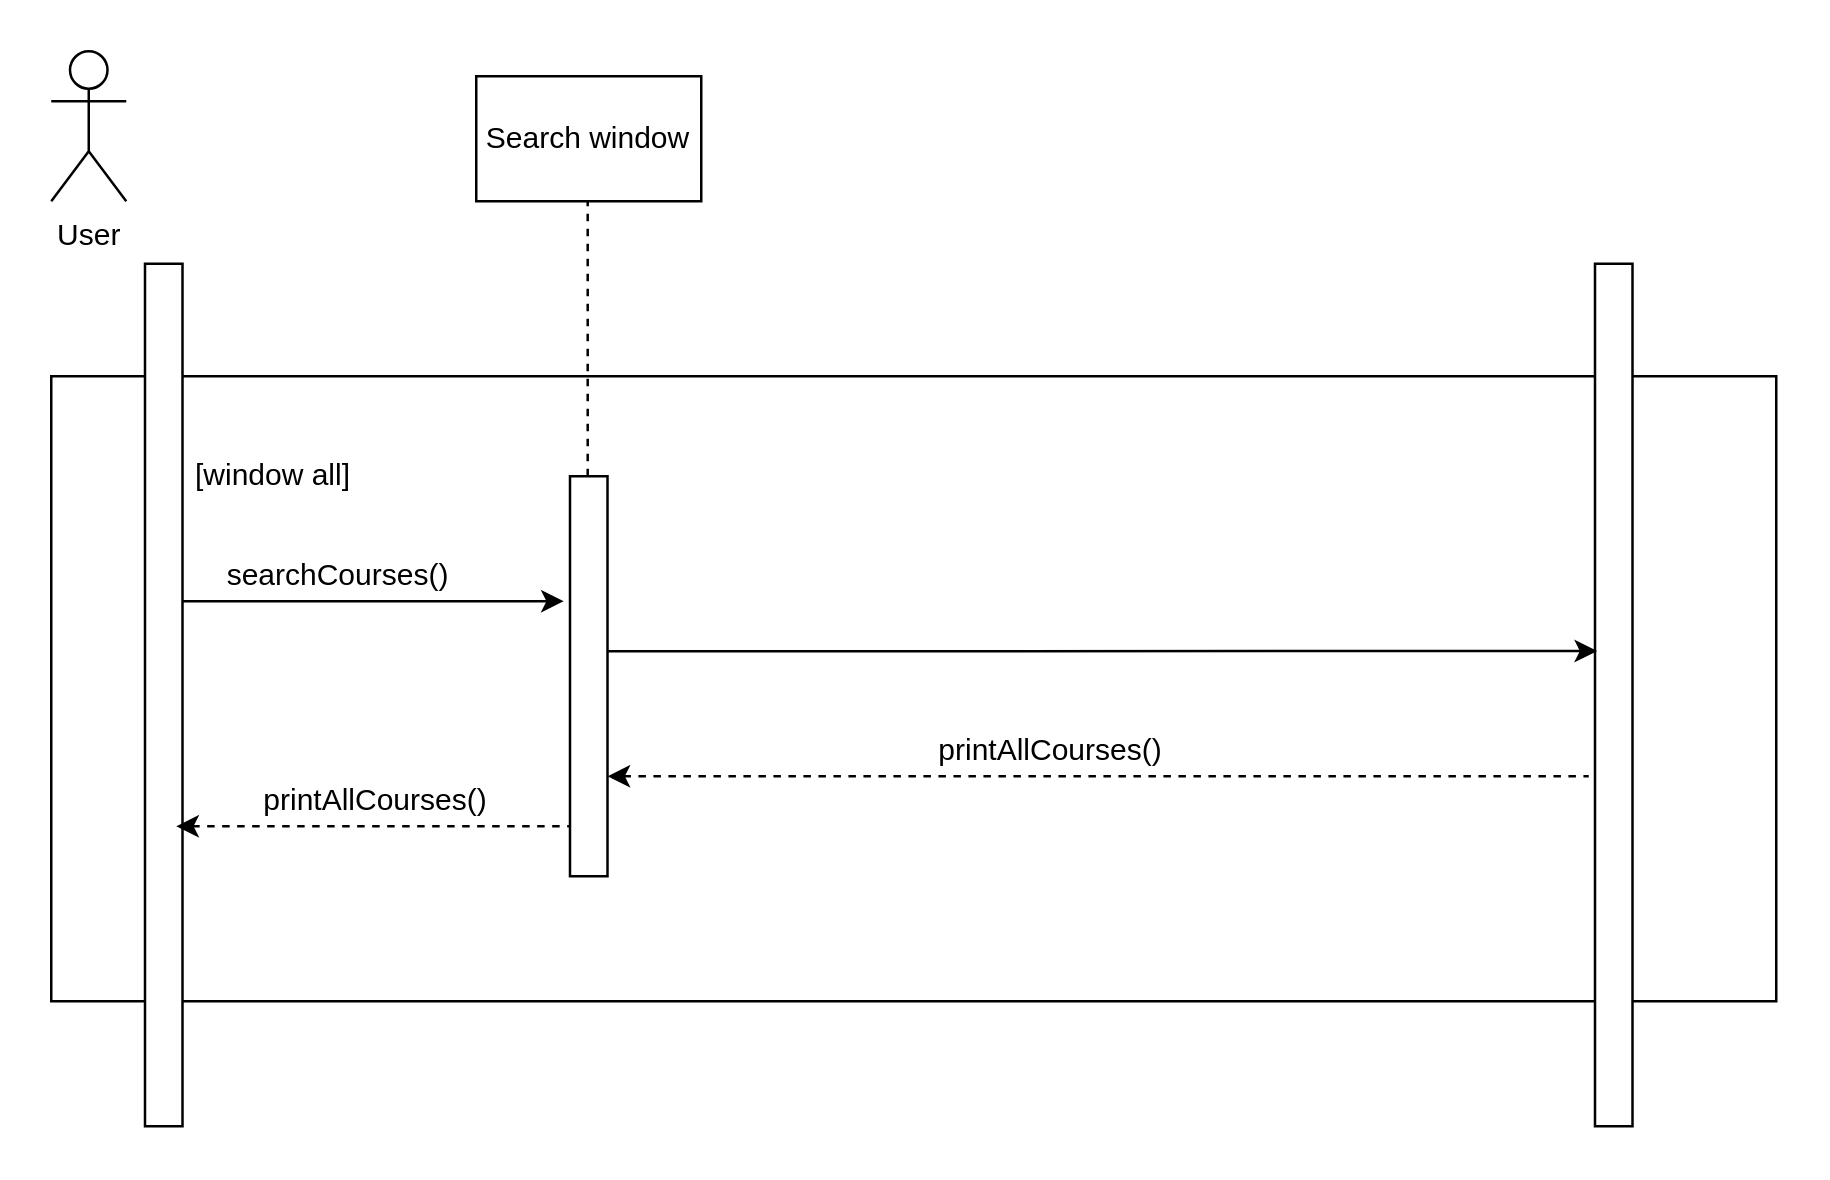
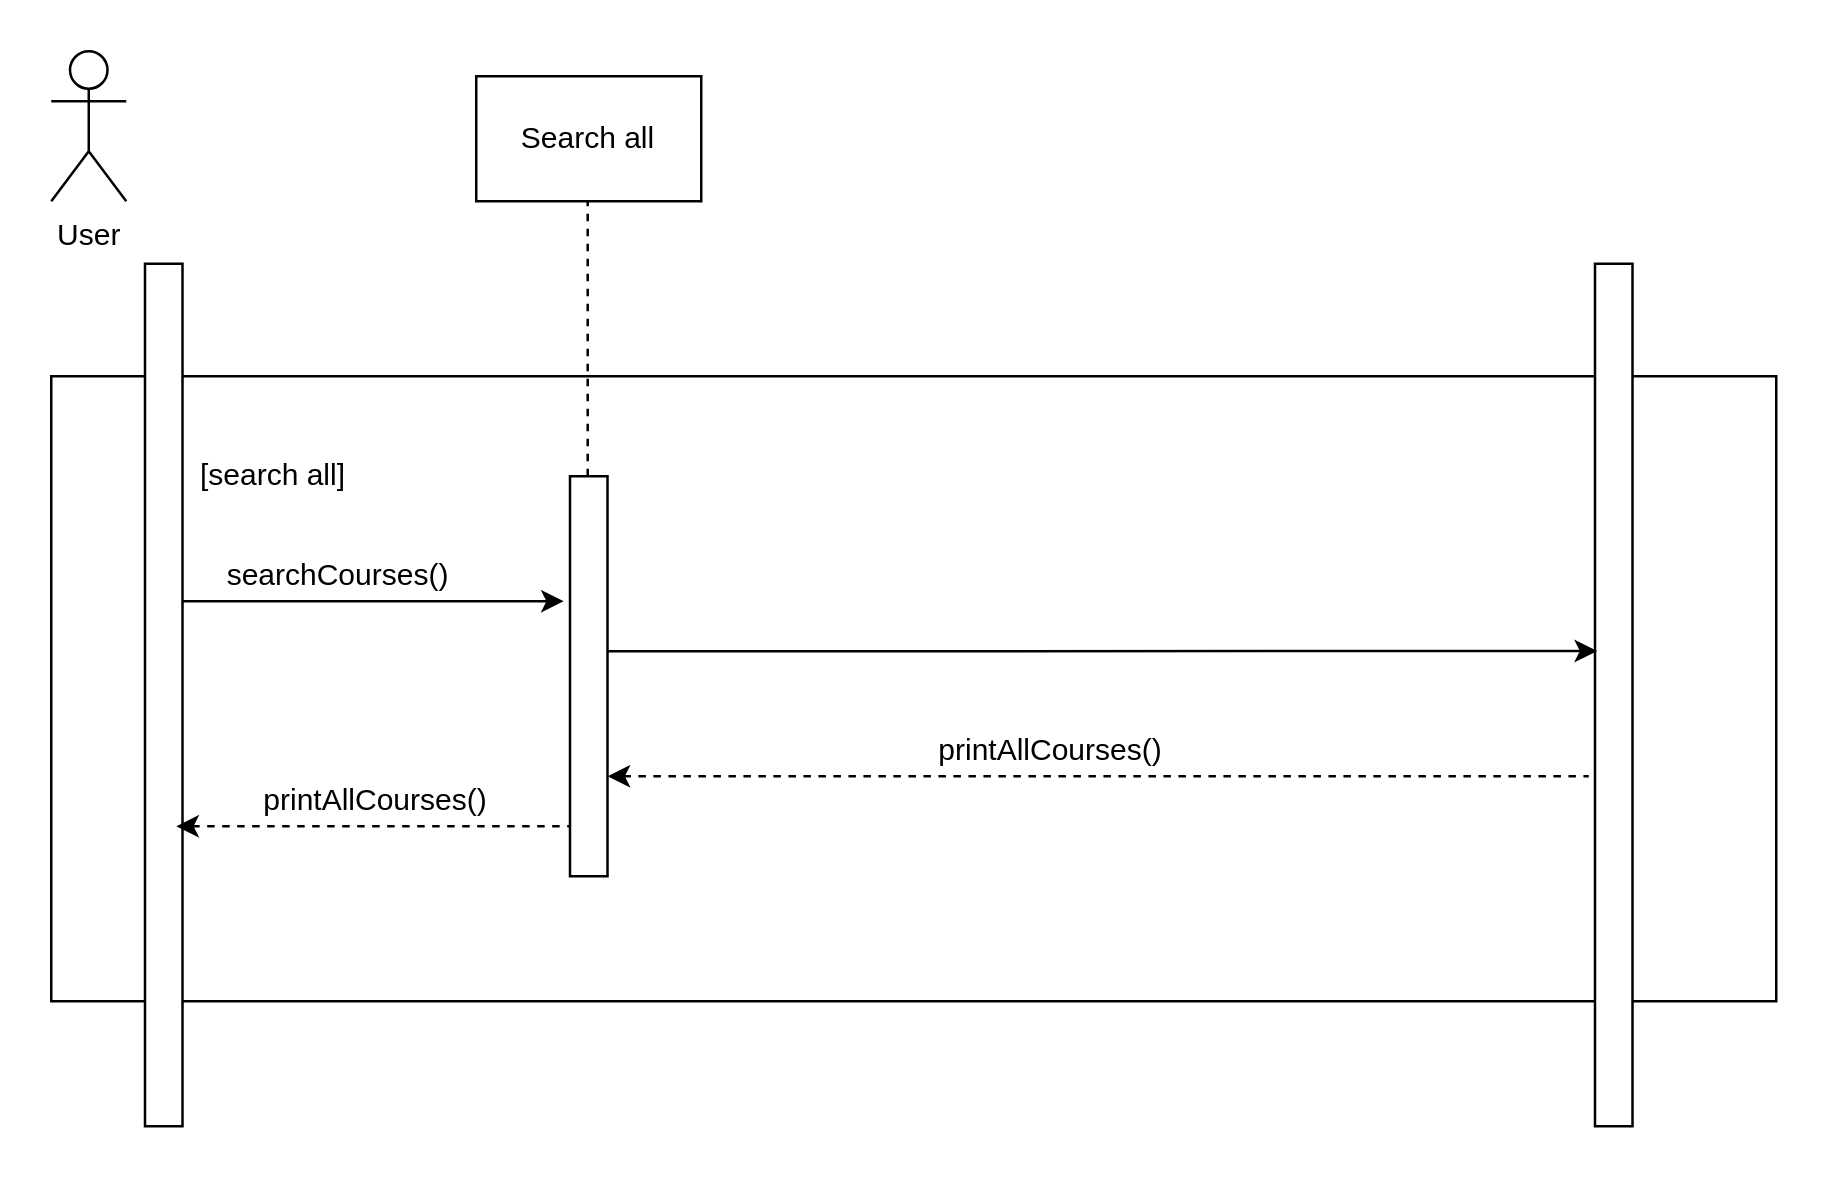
(589, 139) -> (589, 139)
(274, 476) -> (274, 476)
